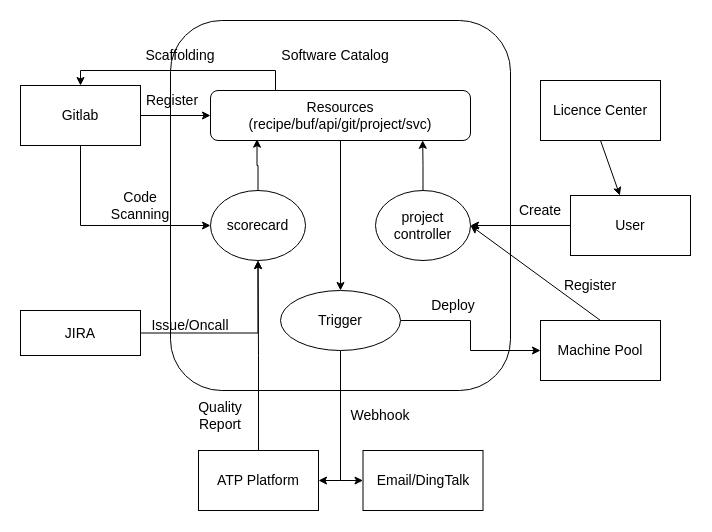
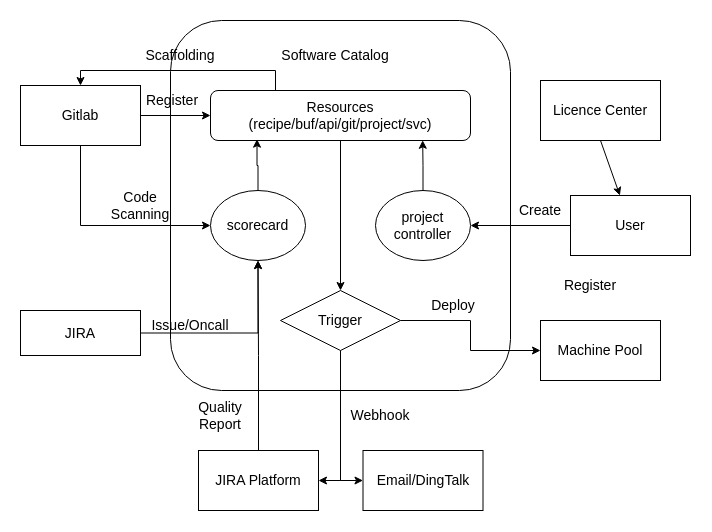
(538, 275) -> none
(341, 321) -> (341, 321)
(259, 481) -> (259, 481)
